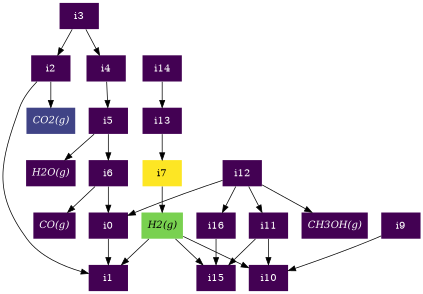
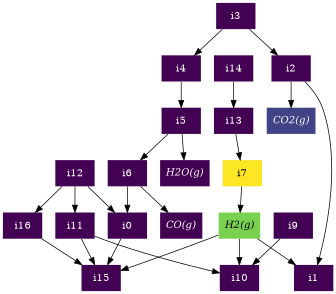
(335, 226) -> none
(108, 248) -> (116, 249)
